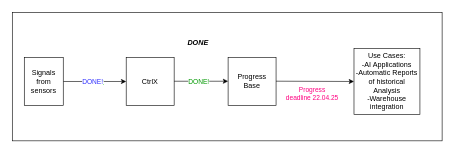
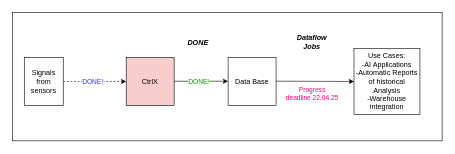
none -> (312, 42)
(72, 81) -> (72, 81)
(150, 81) -> (150, 81)
(252, 81) -> (252, 81)
